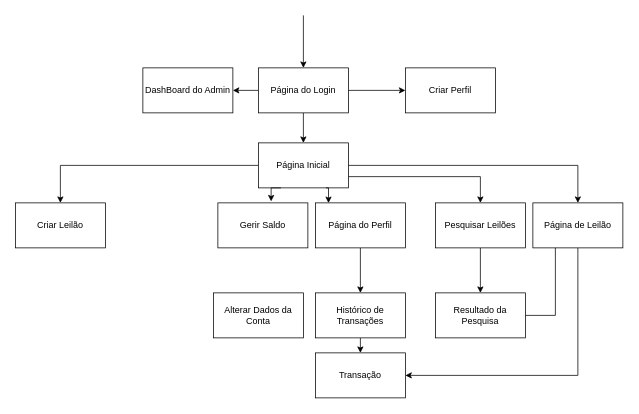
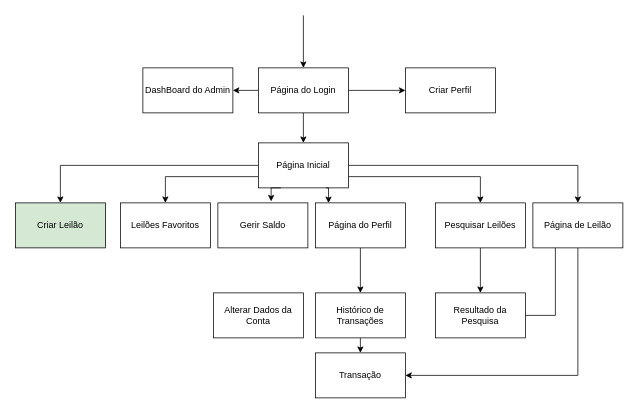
none -> (201, 177)
(60, 225) -> (60, 225)
none -> (165, 225)
